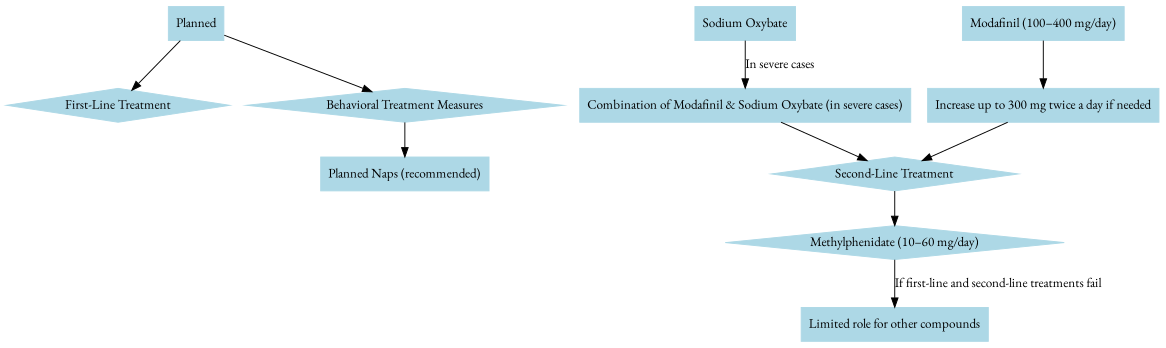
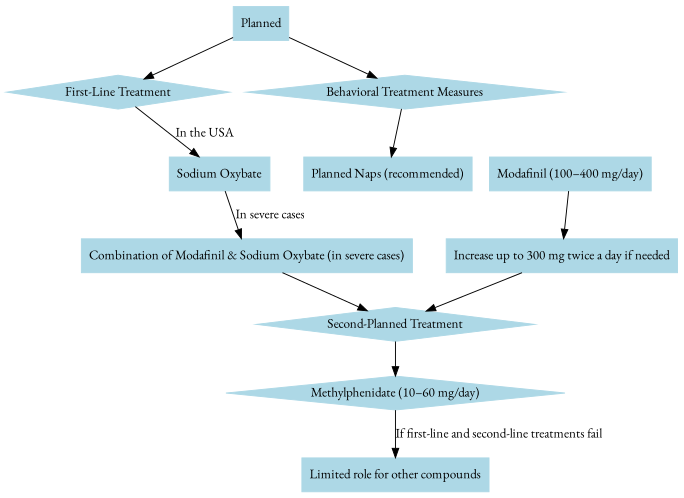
none -> (164, 129)
(895, 174) -> (395, 324)
